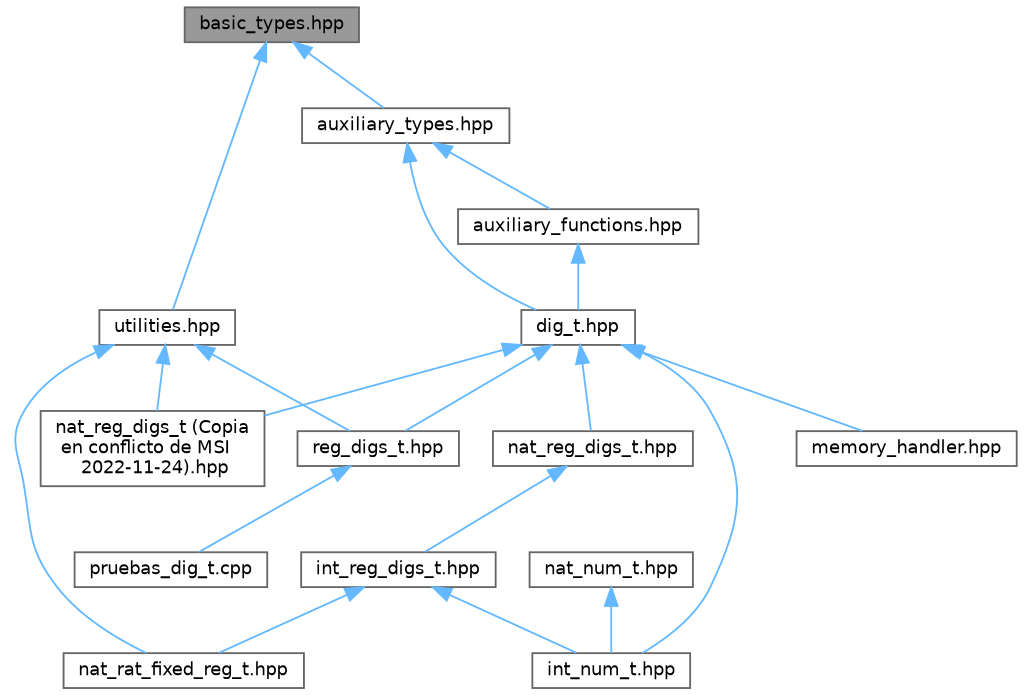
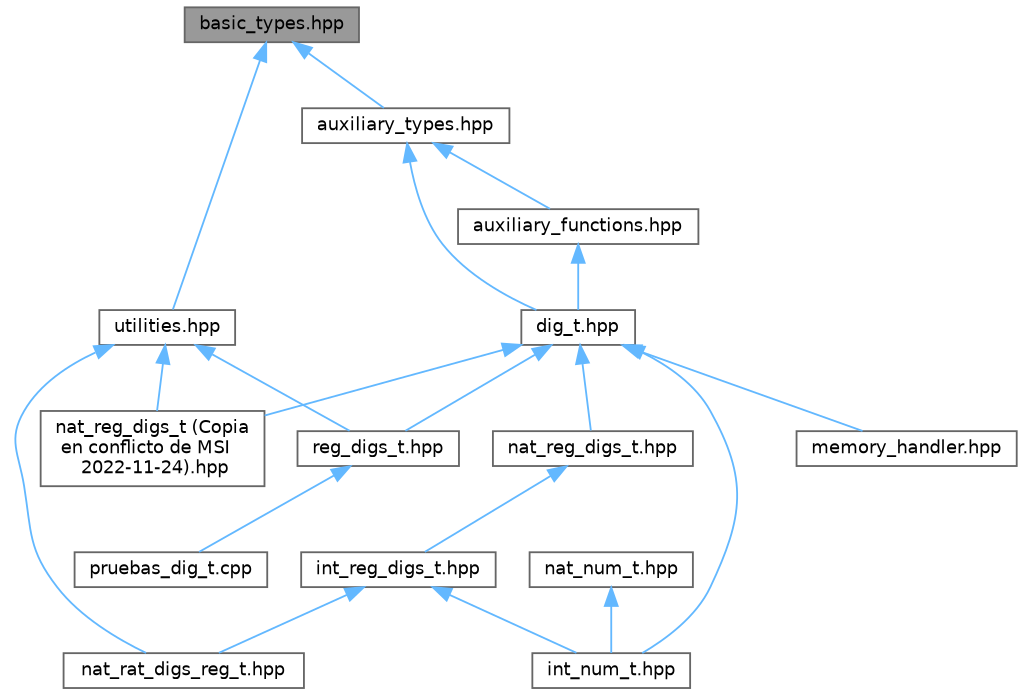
(184, 671) -> (184, 671)
